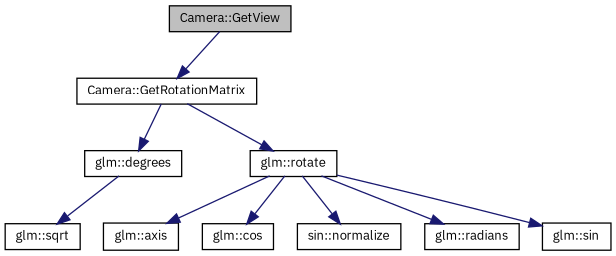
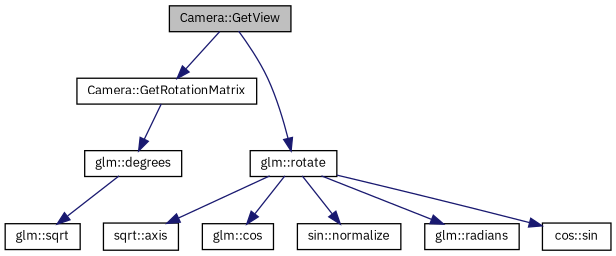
(224, 124) -> (269, 82)
(141, 237) -> (141, 237)
(577, 237) -> (577, 237)
